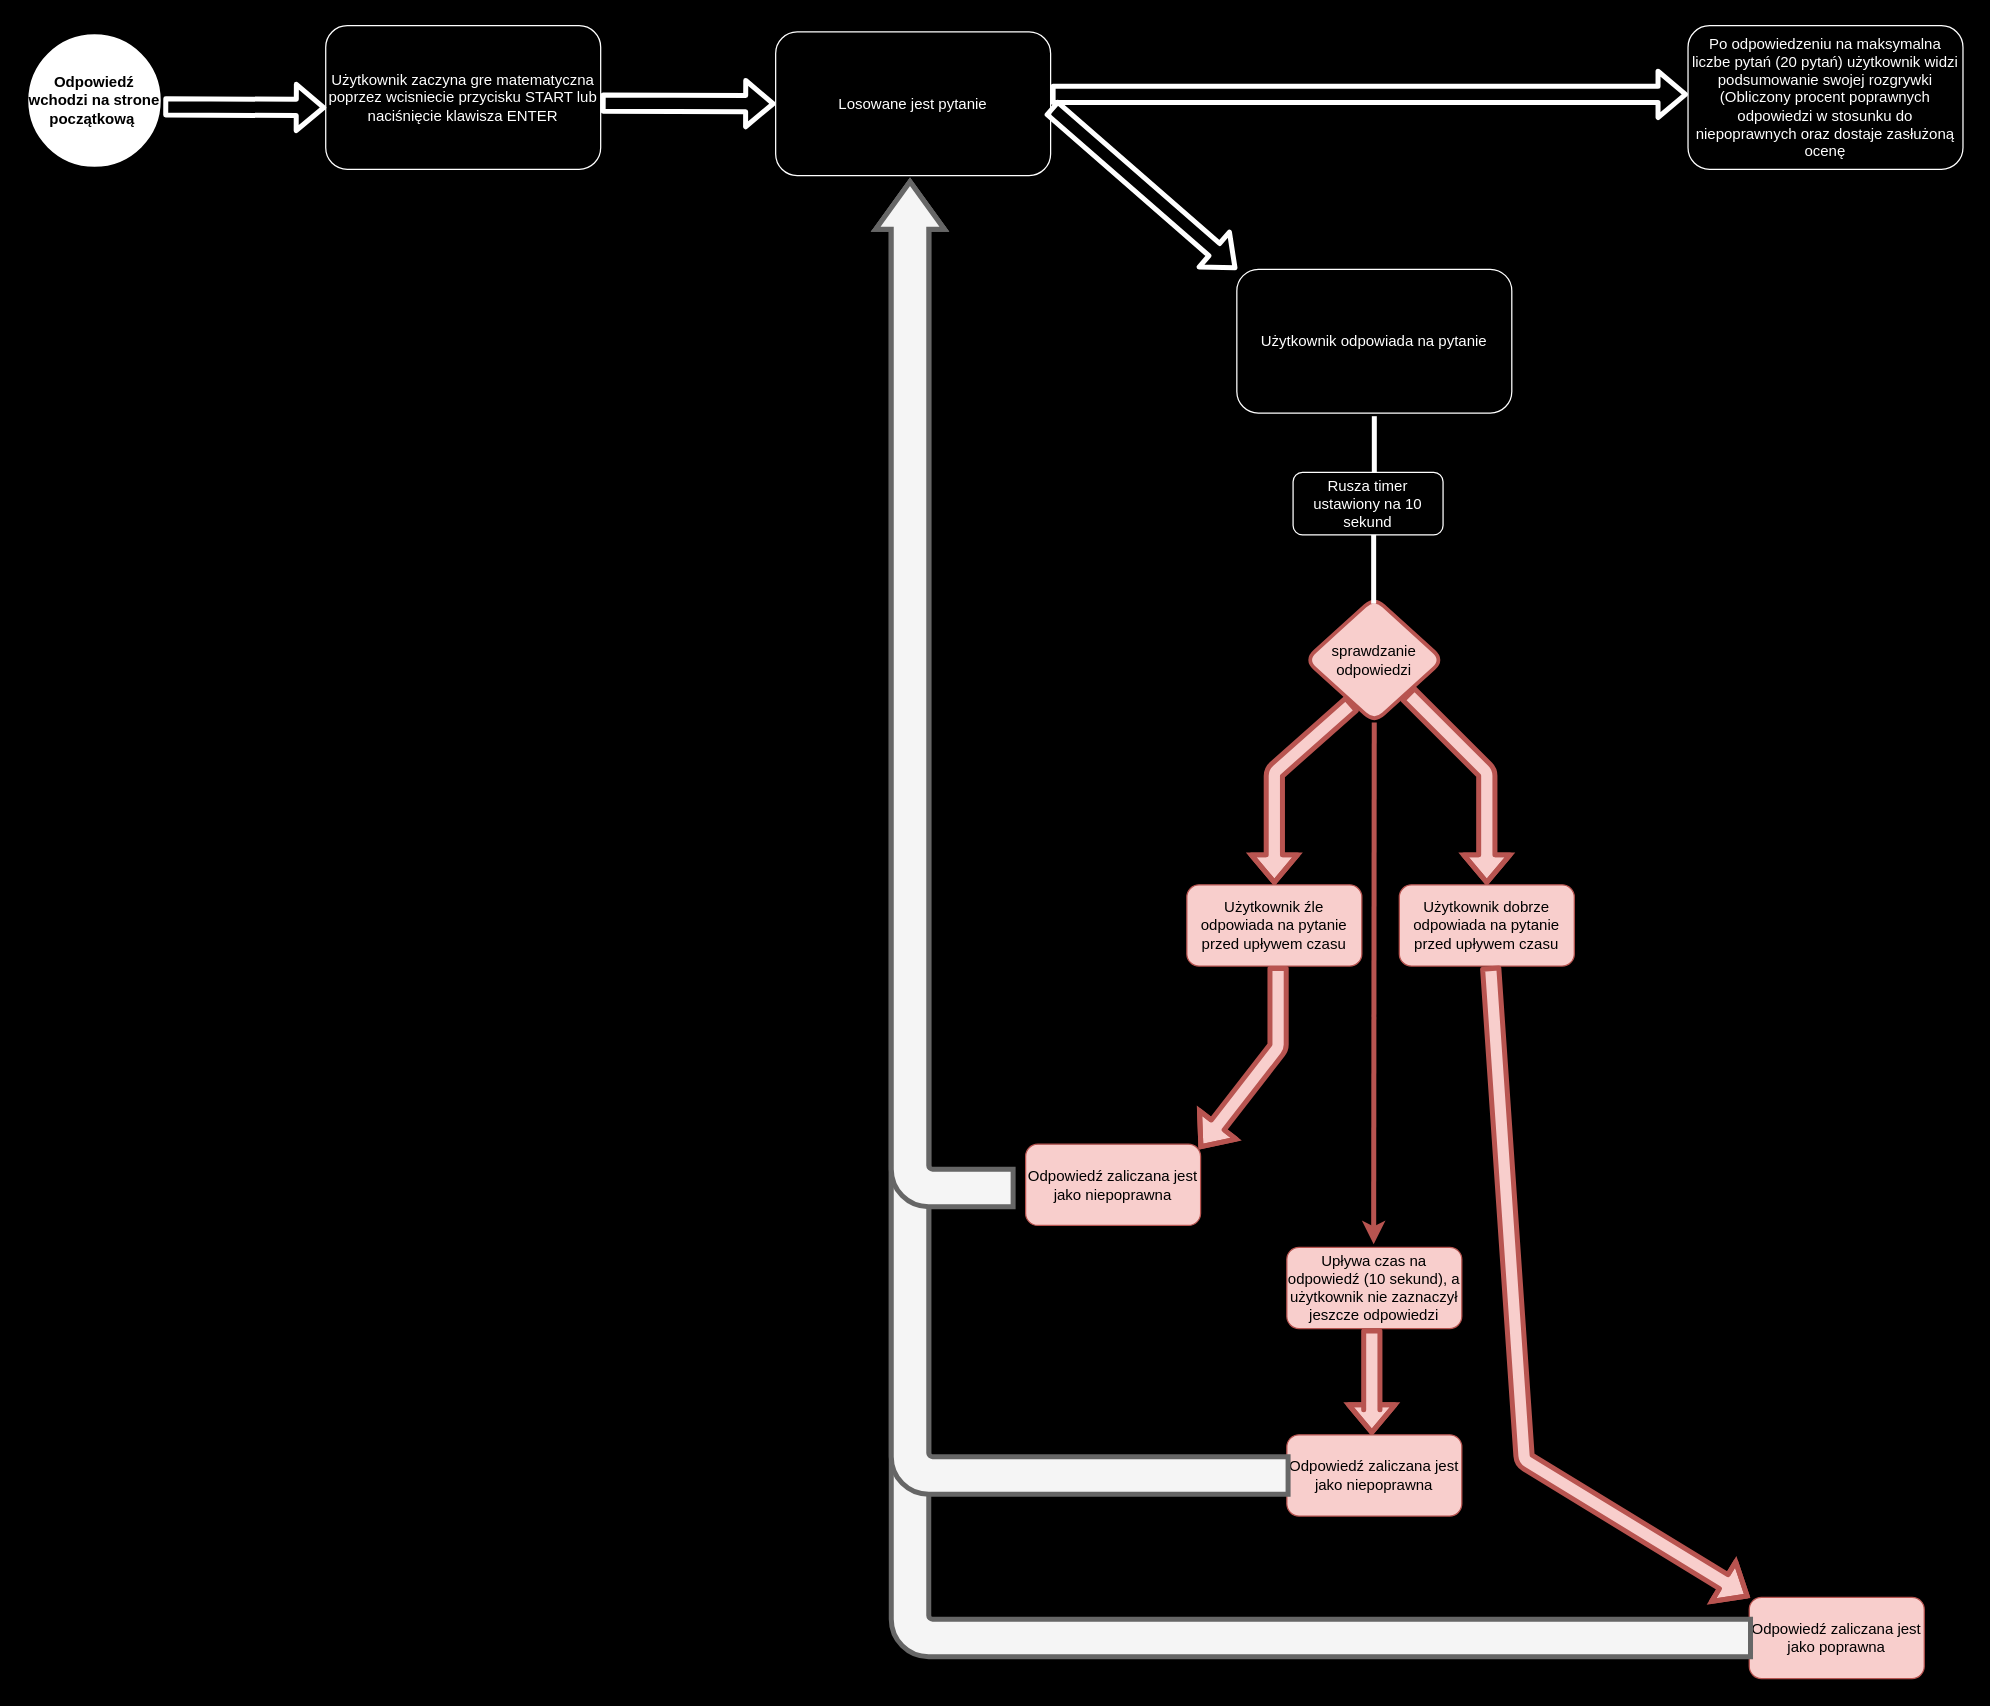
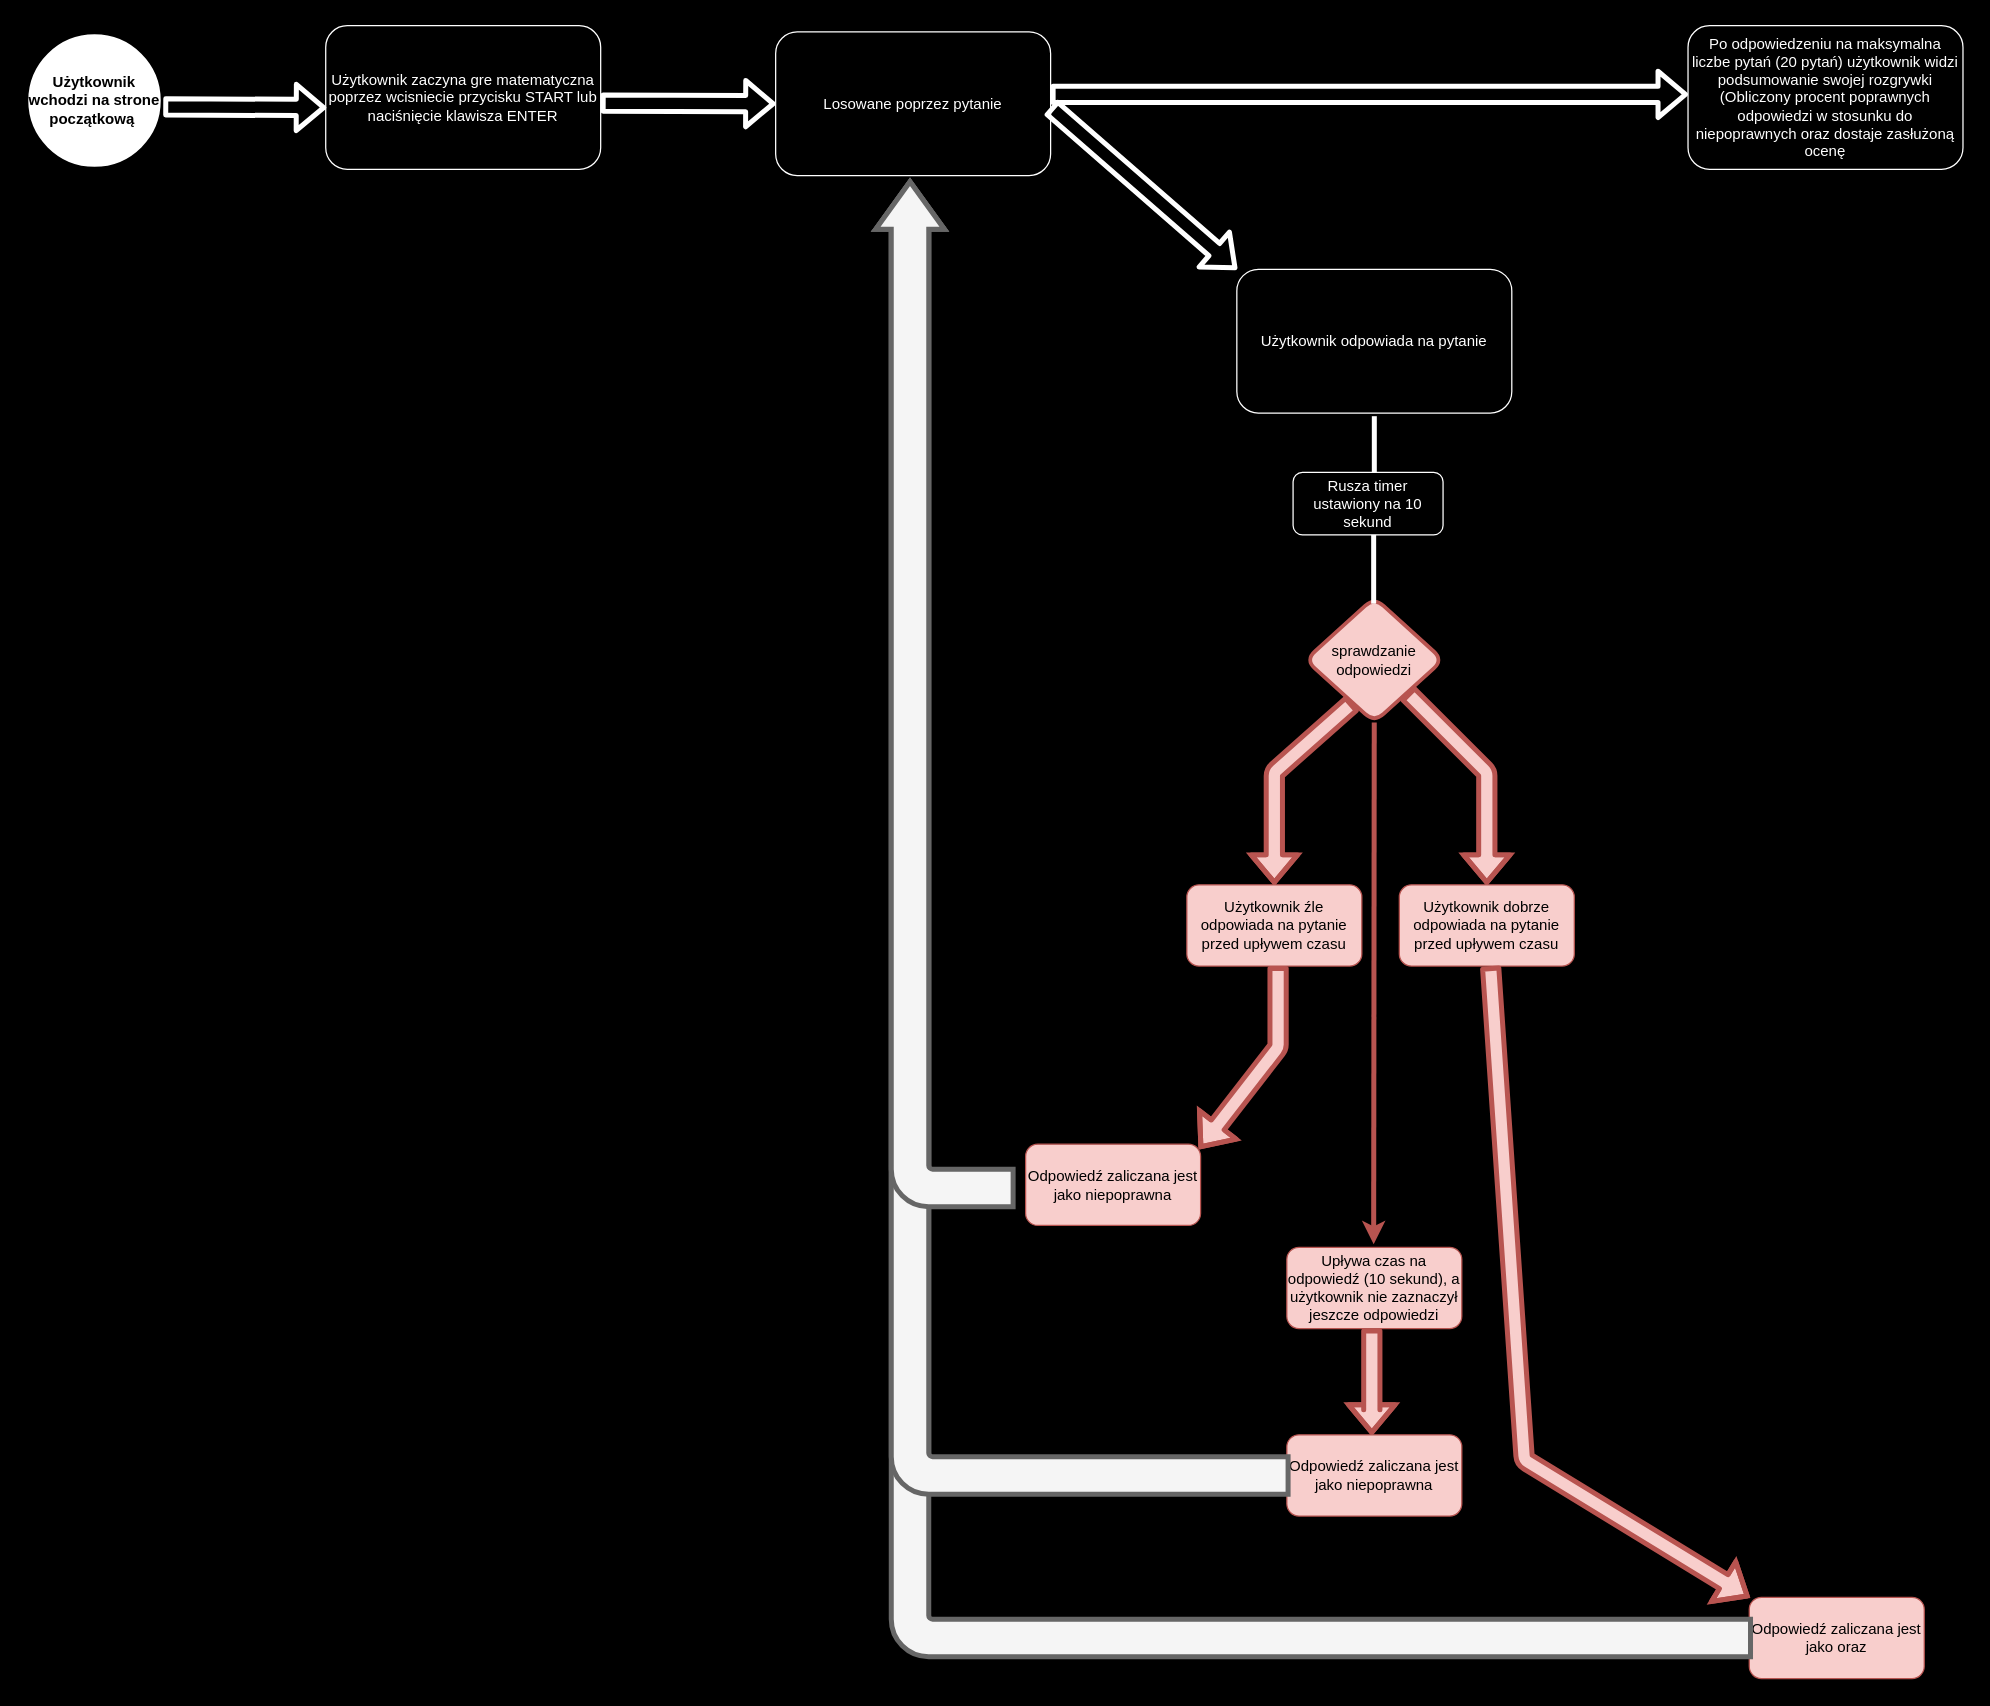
(94, 101) -> (94, 101)
(913, 104) -> (913, 104)
(1837, 1638) -> (1837, 1638)
